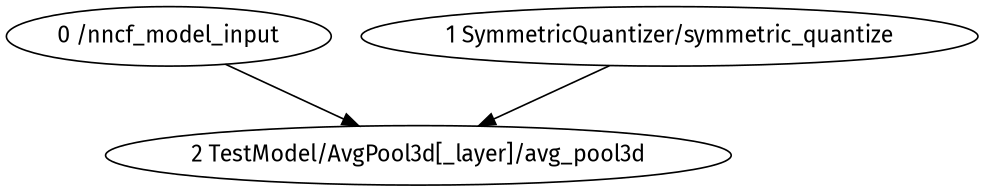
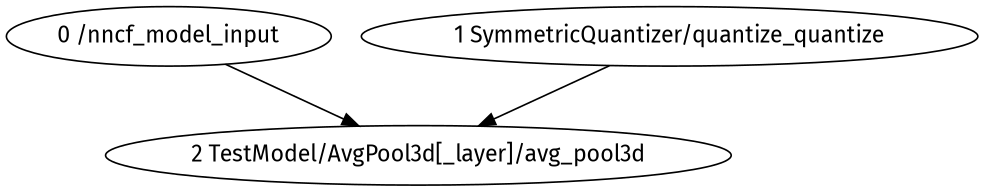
(670, 36) -> (670, 36)
